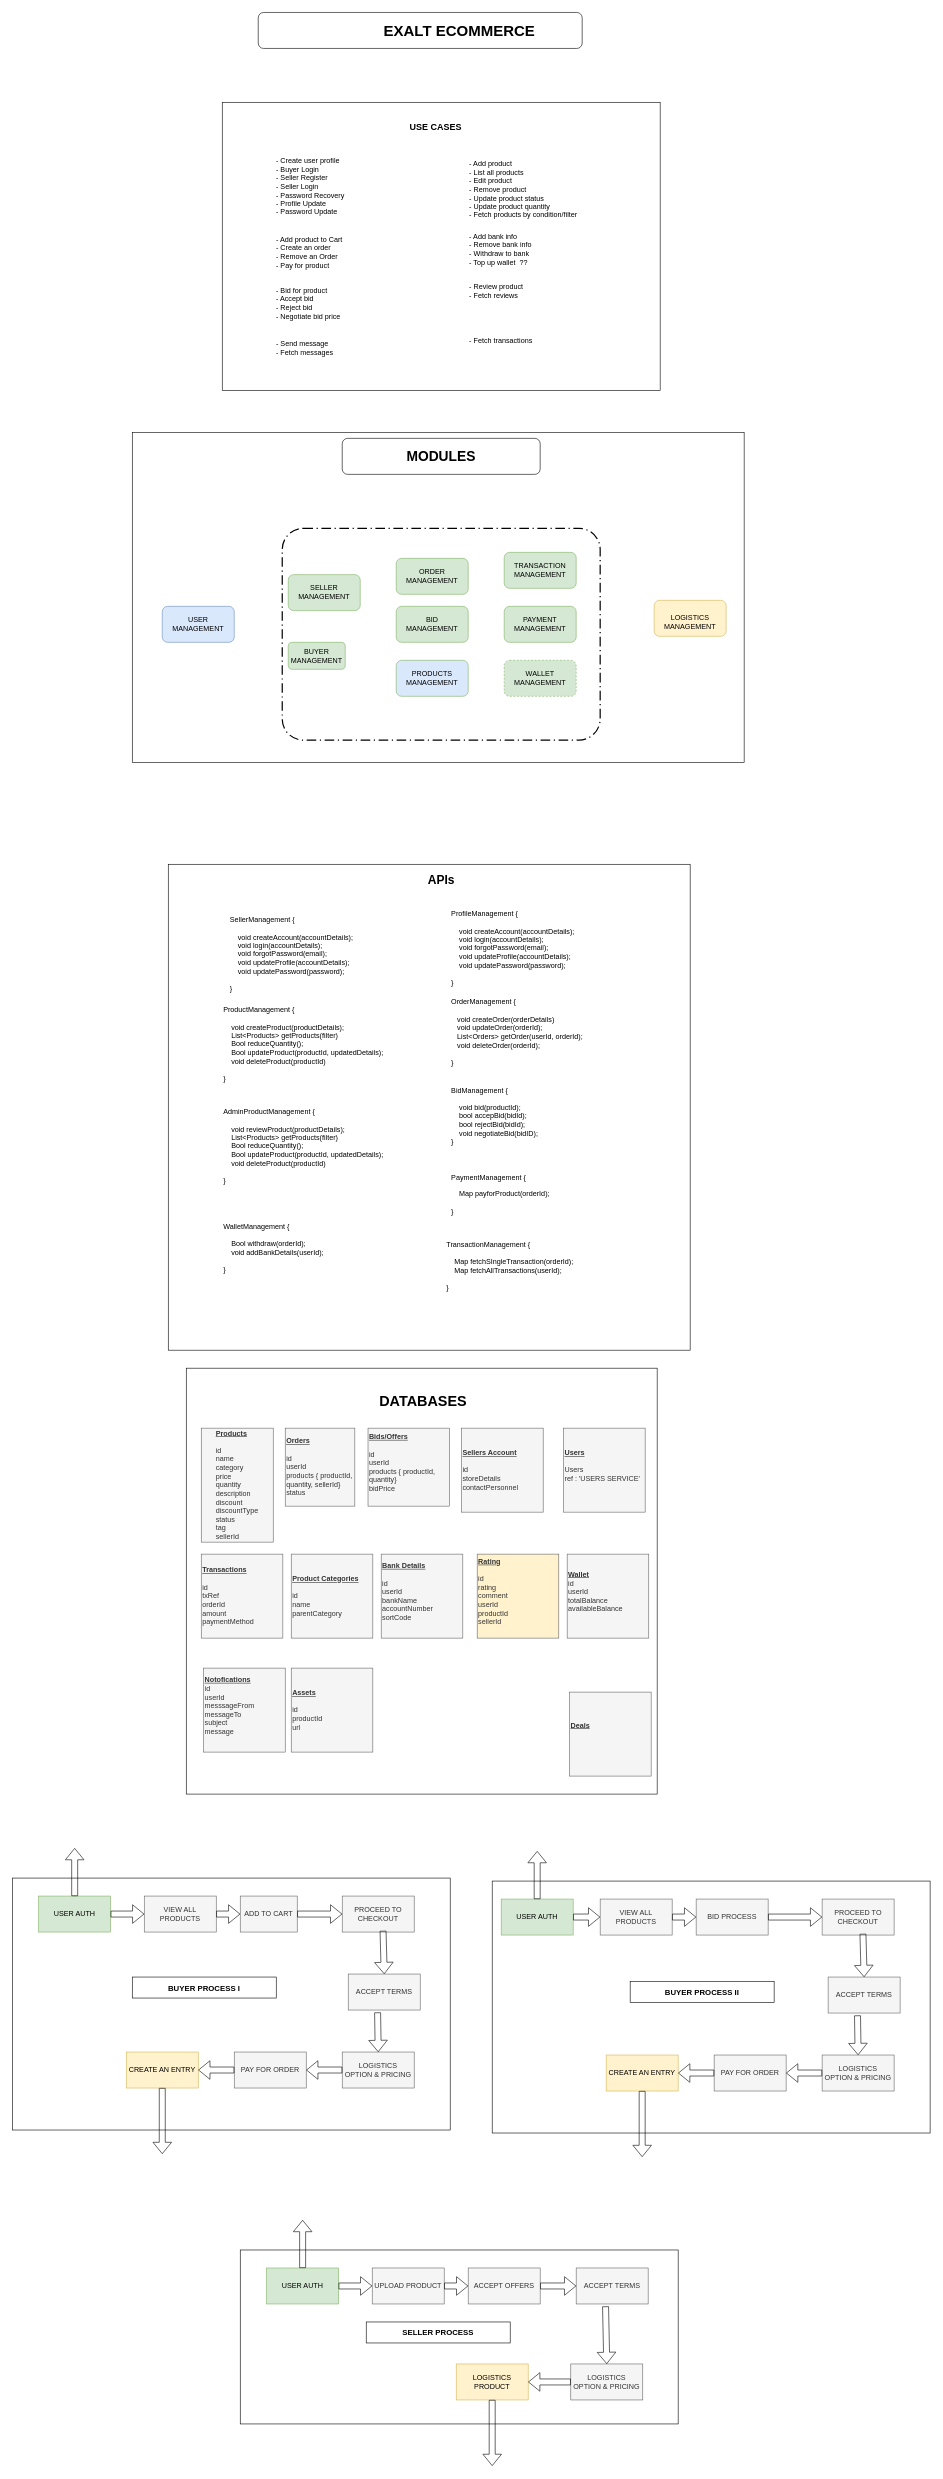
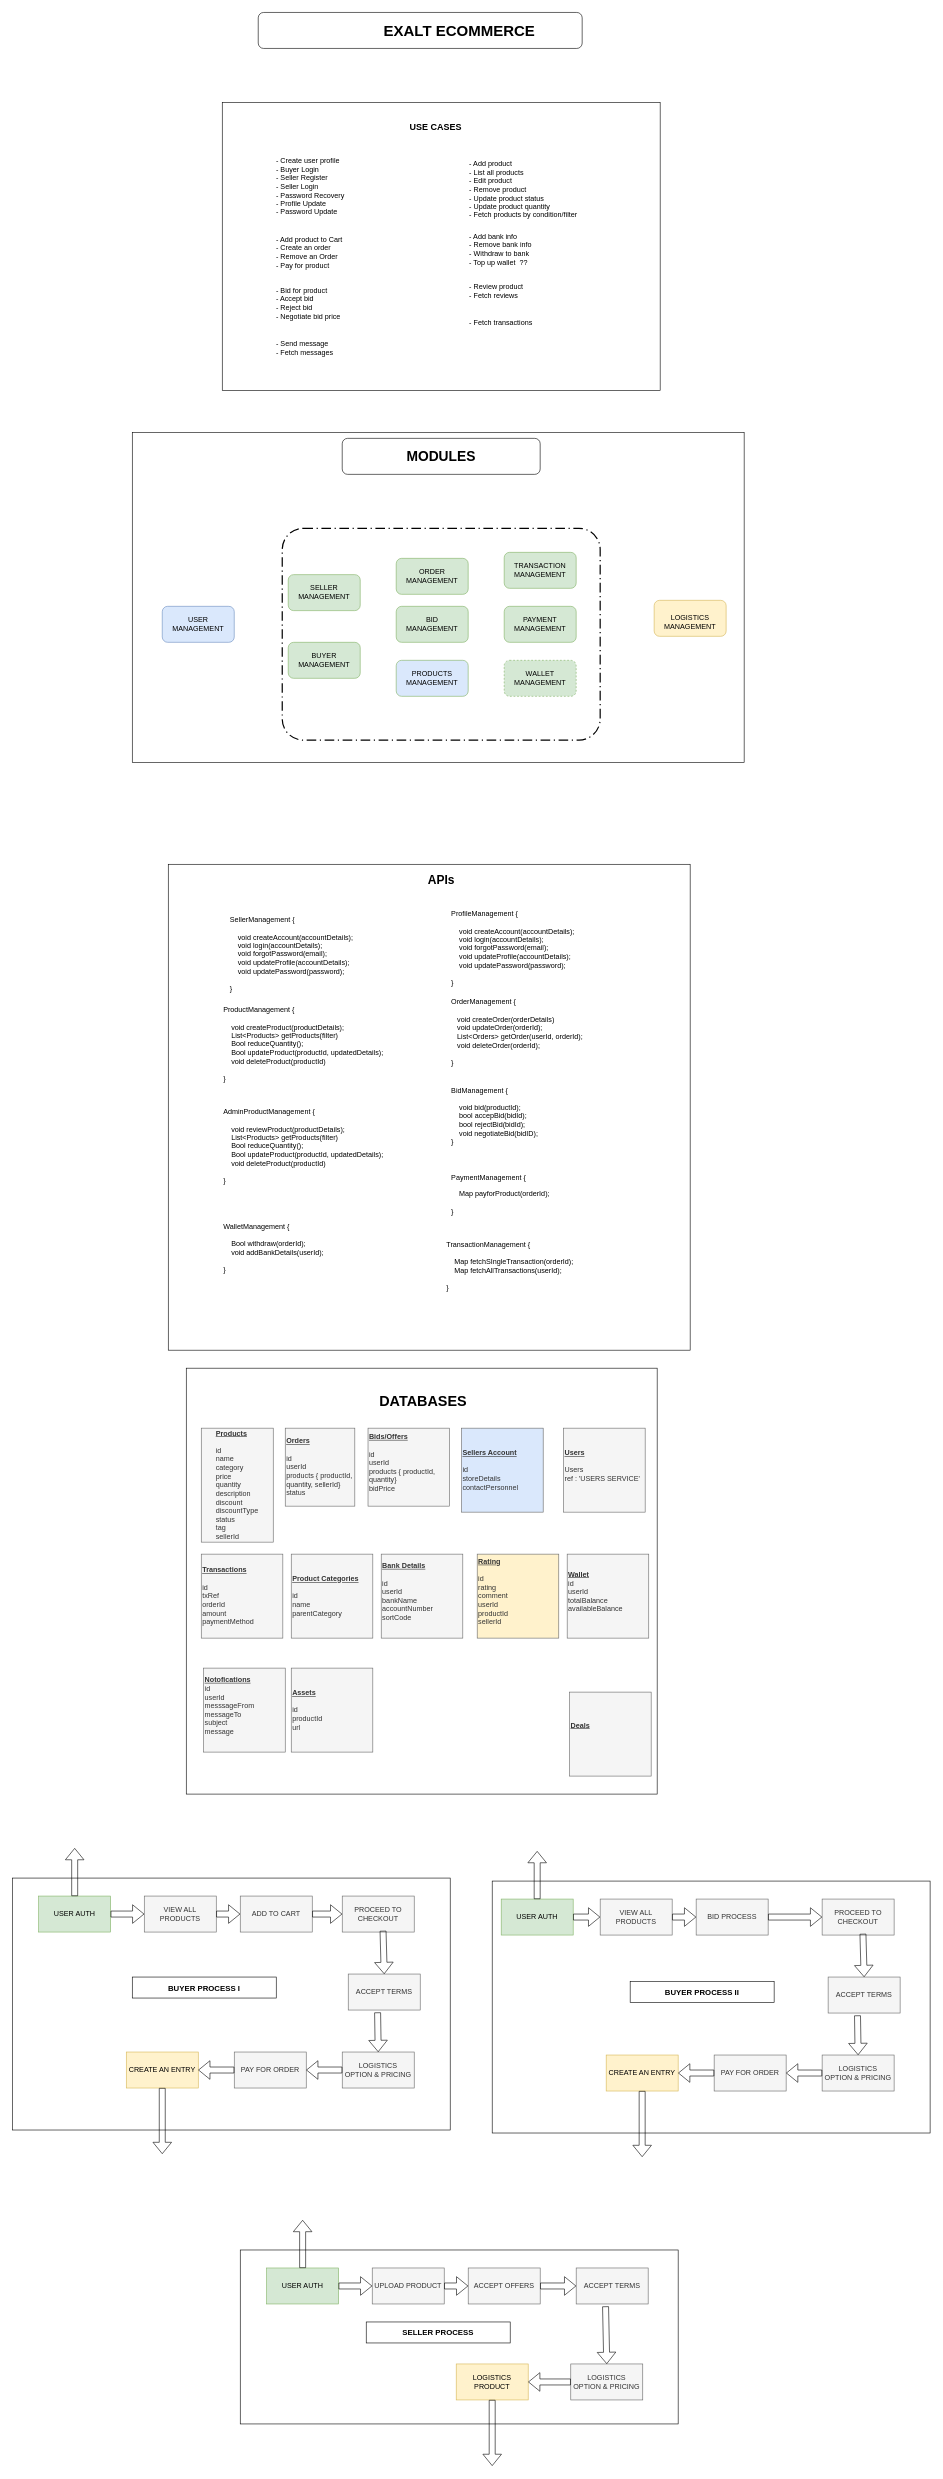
(529, 336) -> (529, 318)
(317, 656) -> (324, 660)
(503, 1470) -> (503, 1470)
(269, 1914) -> (276, 1914)
